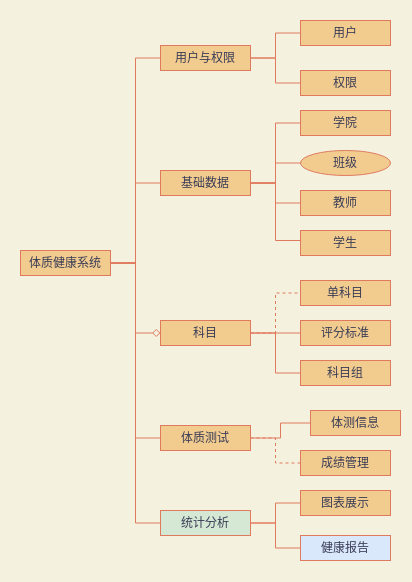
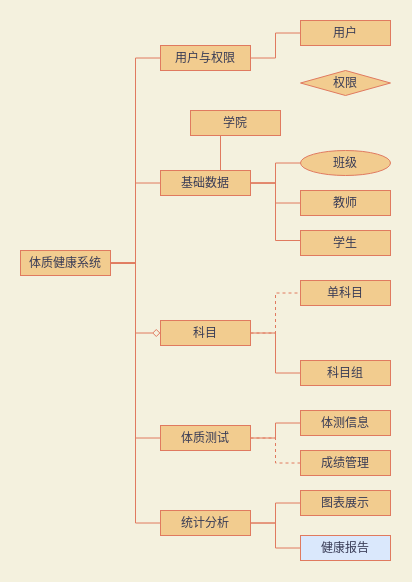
(276, 83) -> none
(346, 83) -> (346, 83)
(346, 123) -> (236, 123)
(289, 333) -> none
(346, 333) -> none
(356, 423) -> (346, 423)
(206, 523) -> (206, 523)
